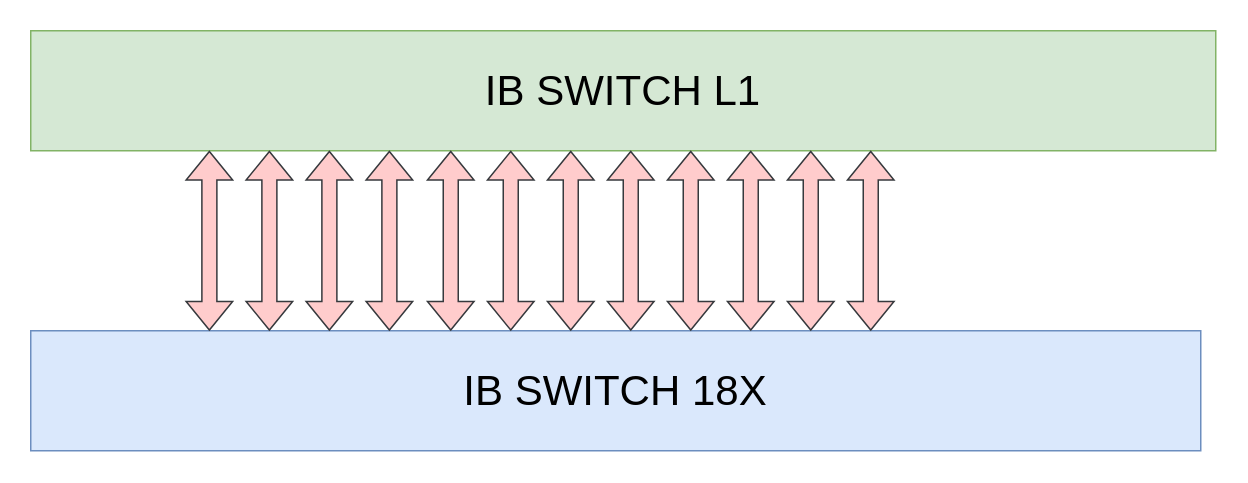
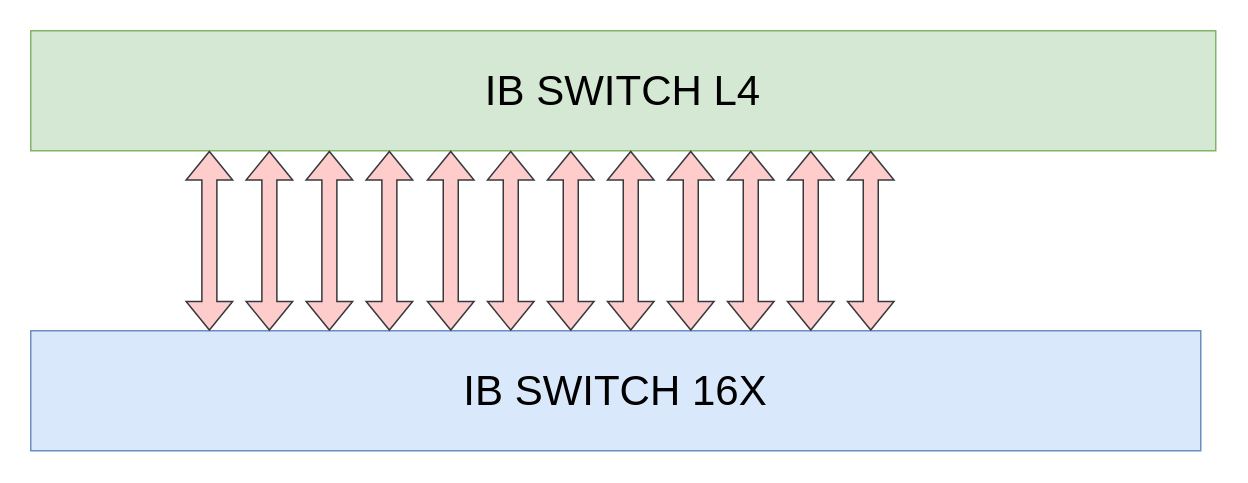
(623, 91) -> (623, 91)
(616, 391) -> (616, 391)
